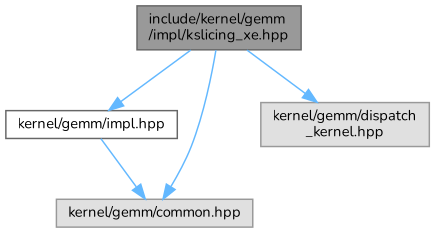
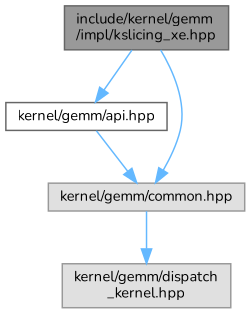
(276, 72) -> (147, 230)
(92, 125) -> (86, 116)
